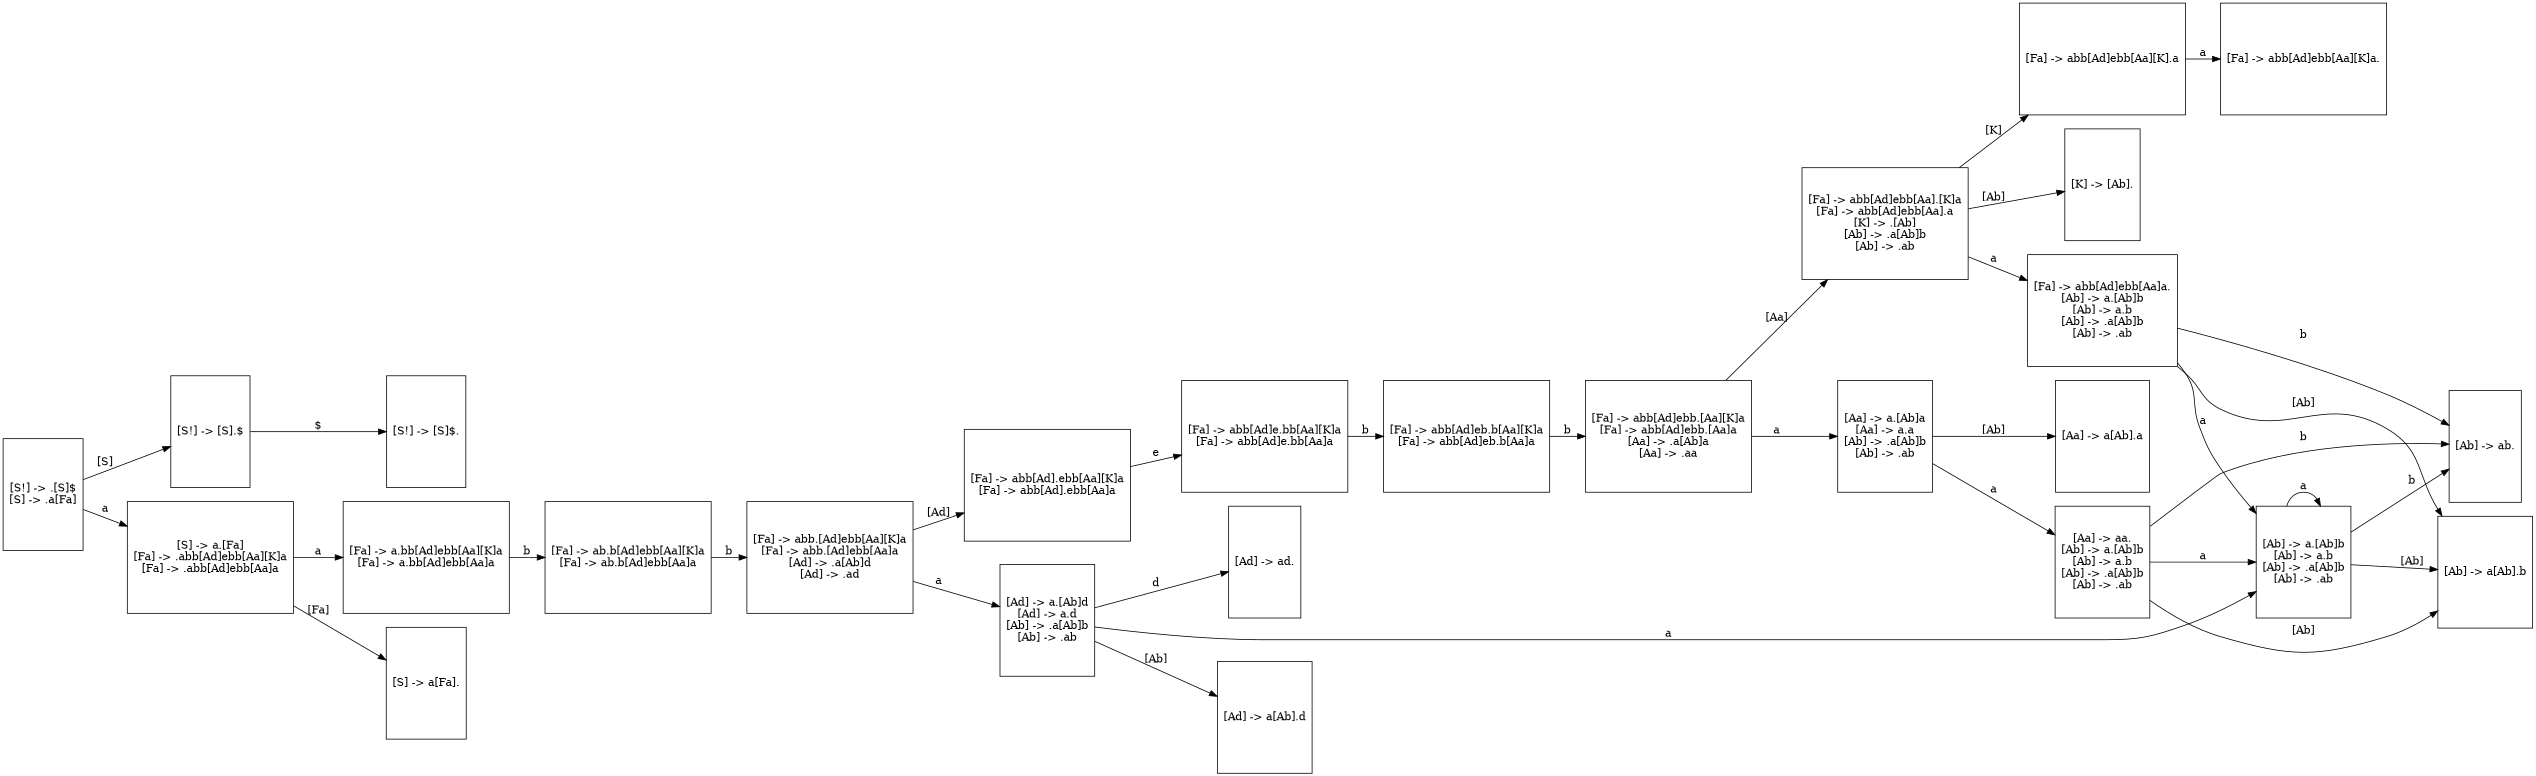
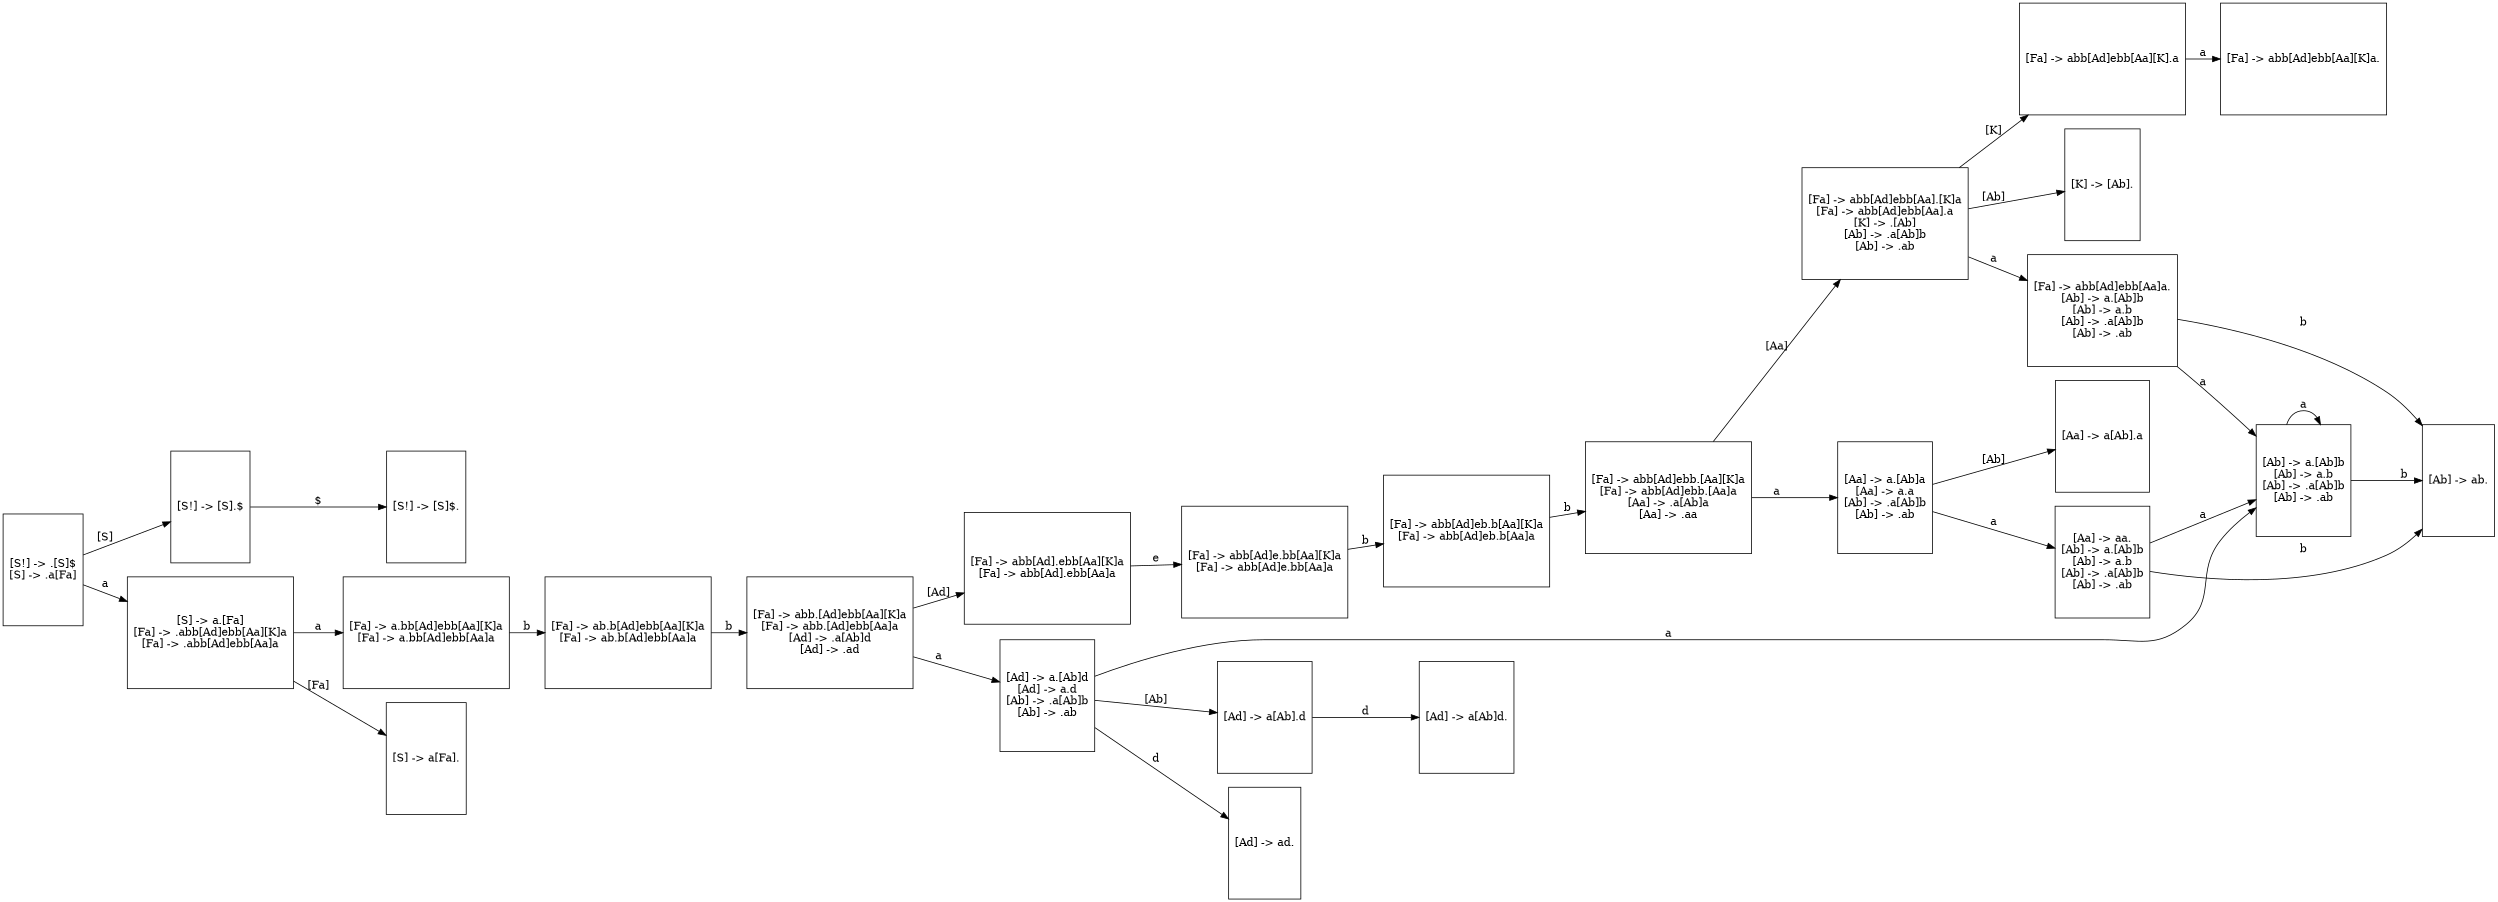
(2485, 572) -> none
none -> (1467, 717)
